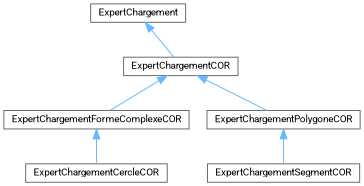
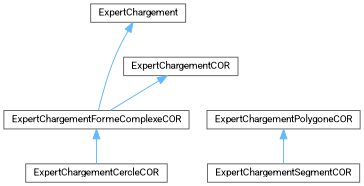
(163, 44) -> (110, 69)
(236, 95) -> none
